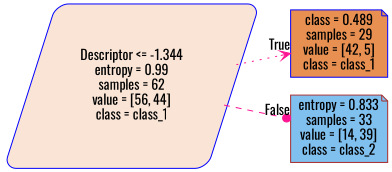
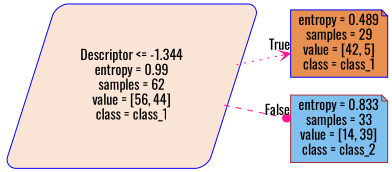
(339, 44) -> (339, 44)
